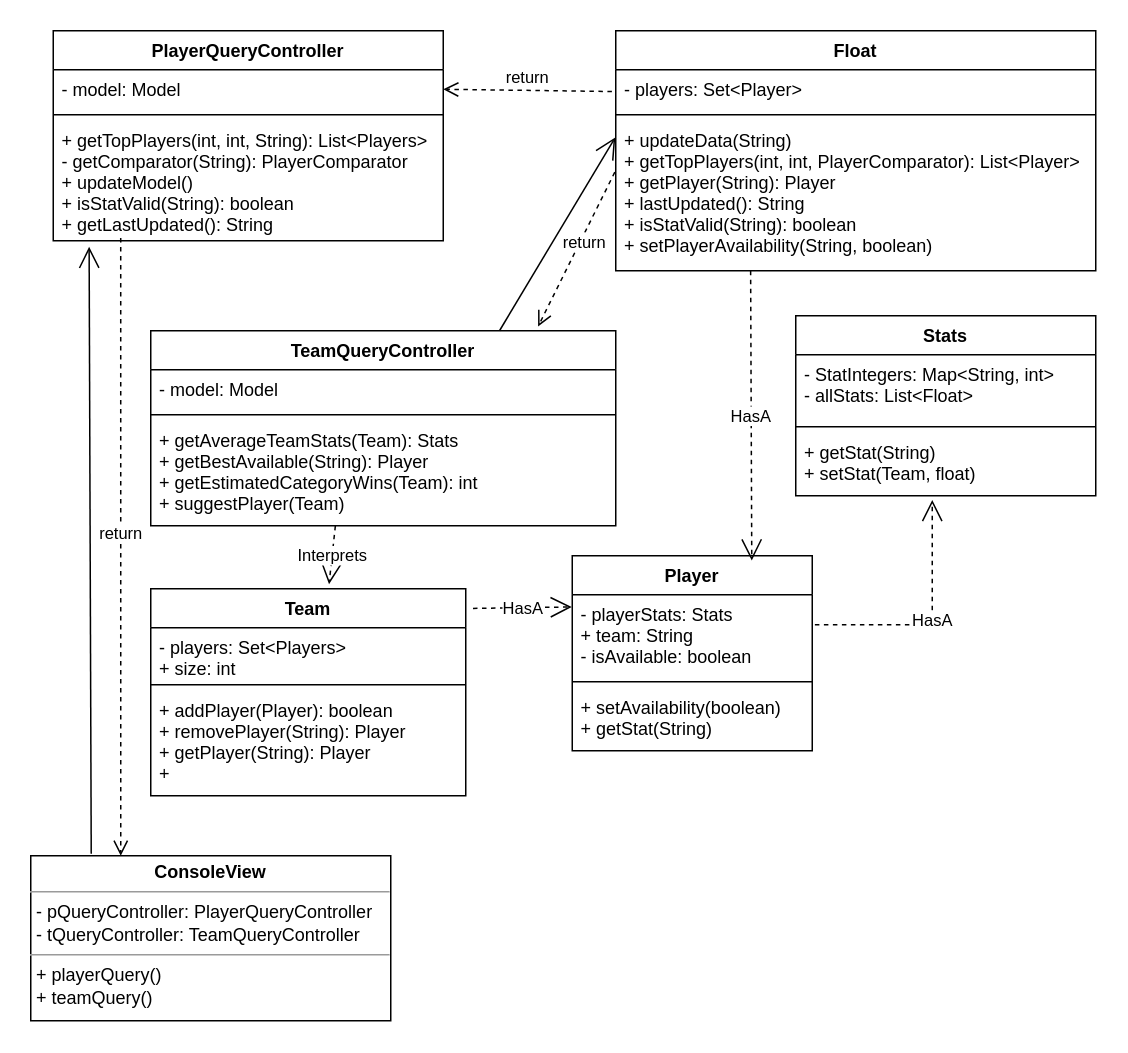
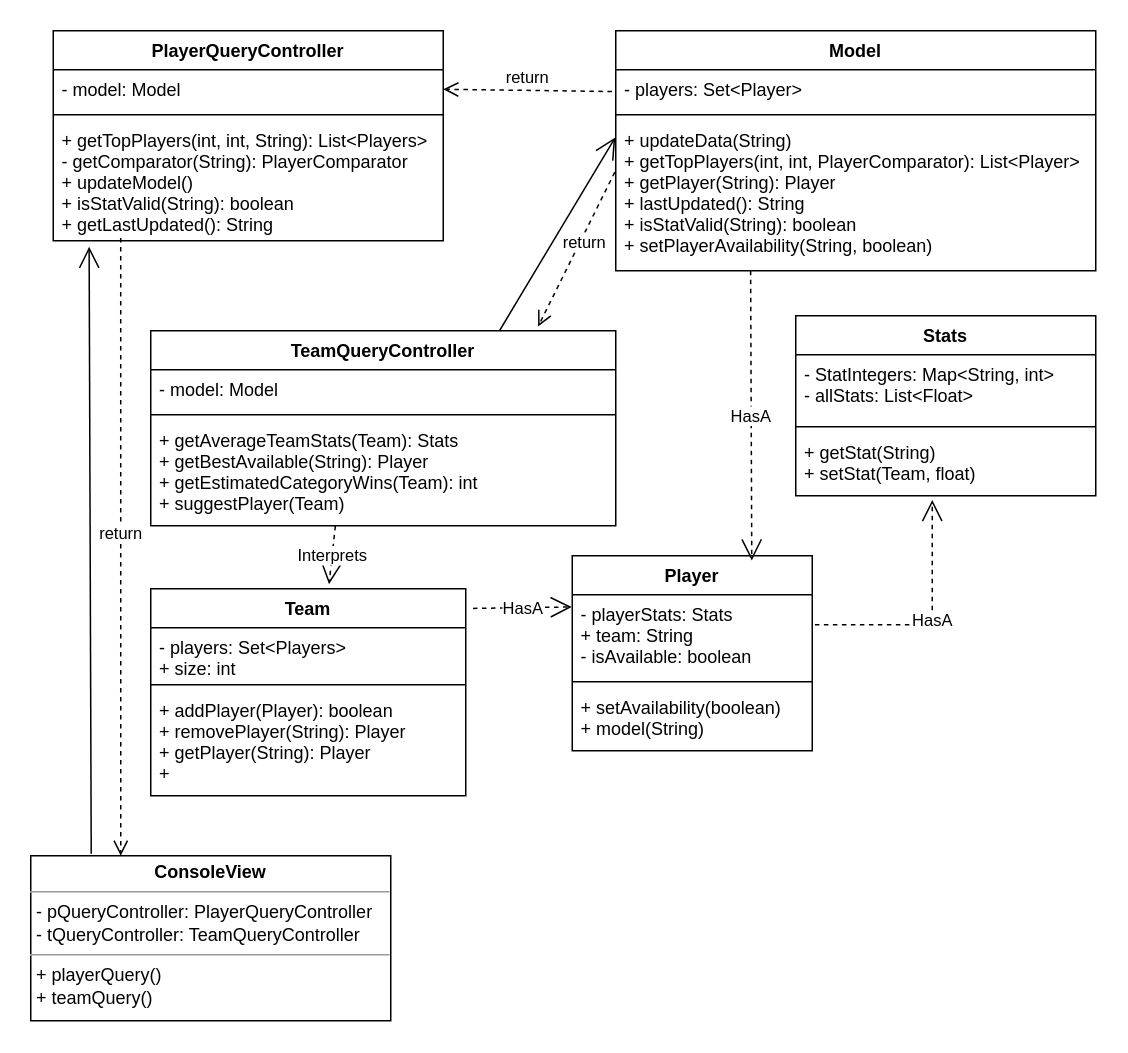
(855, 51) -> (855, 51)
(695, 708) -> (695, 708)
